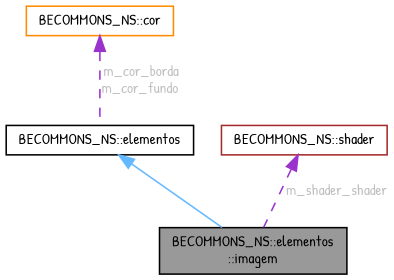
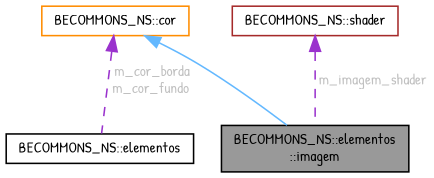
(335, 191) -> (372, 81)
(177, 196) -> (225, 81)
